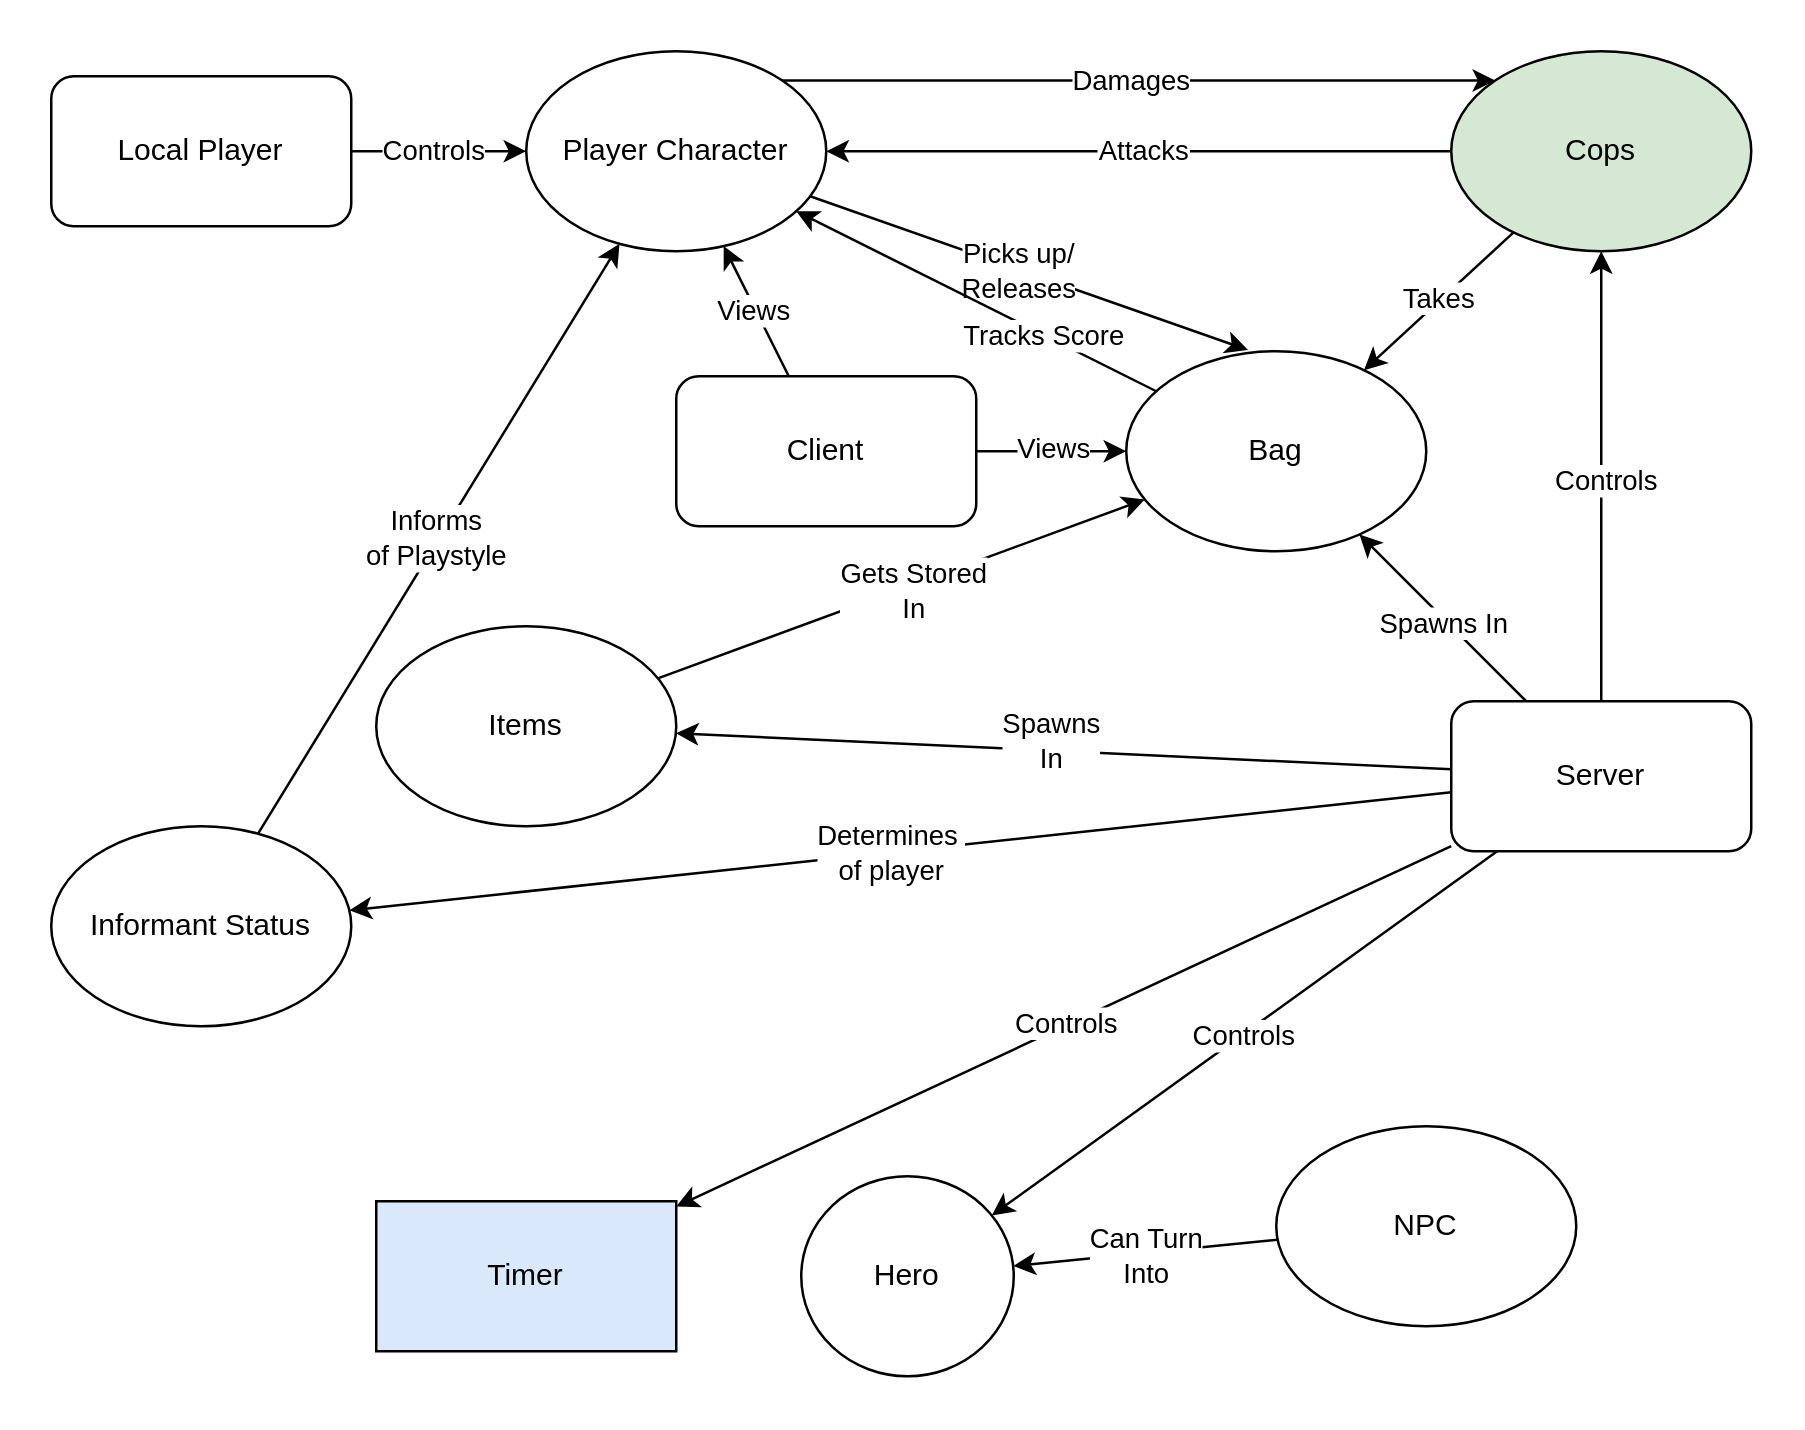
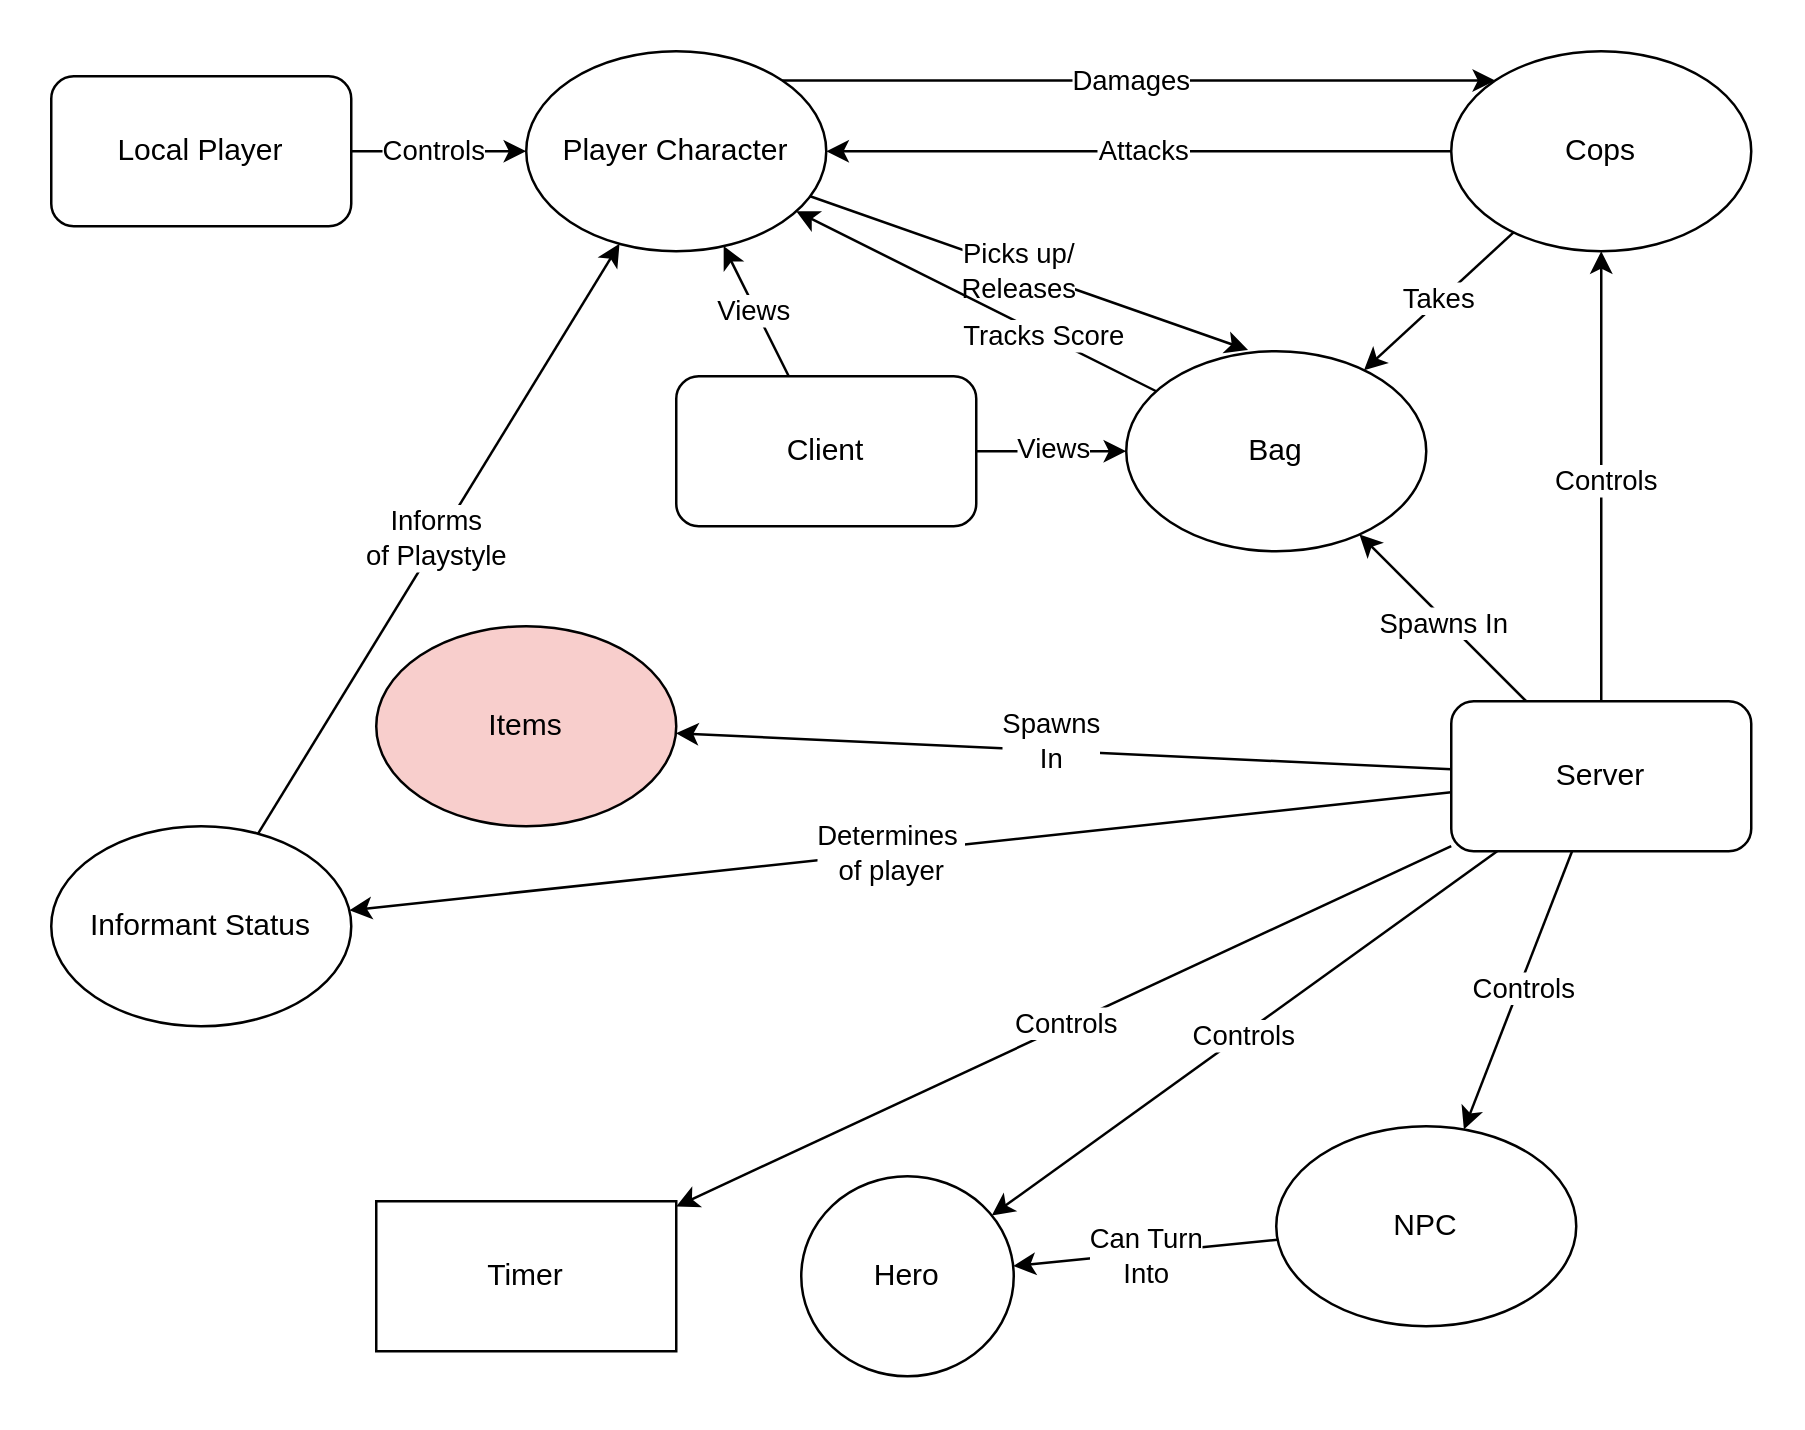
(1601, 151) -> (1601, 151)
(749, 645) -> none
(526, 726) -> (526, 726)
none -> (1548, 912)
(526, 1276) -> (526, 1276)
